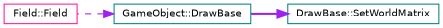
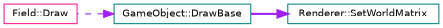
(41, 14) -> (41, 14)
(363, 14) -> (363, 14)
